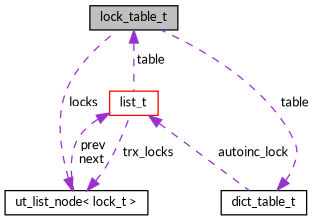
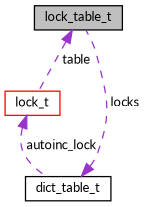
(134, 103) -> (33, 103)
(294, 103) -> (124, 103)
(76, 203) -> none
